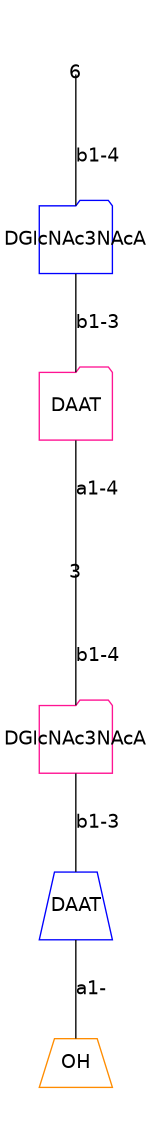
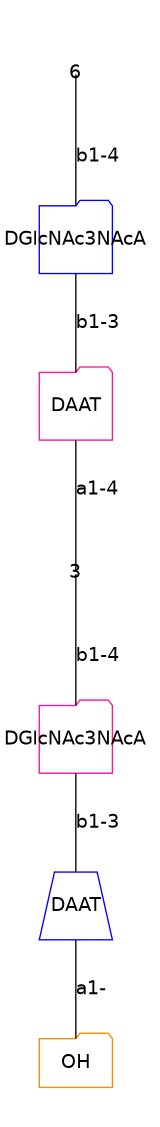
(76, 1063) -> (76, 1063)
